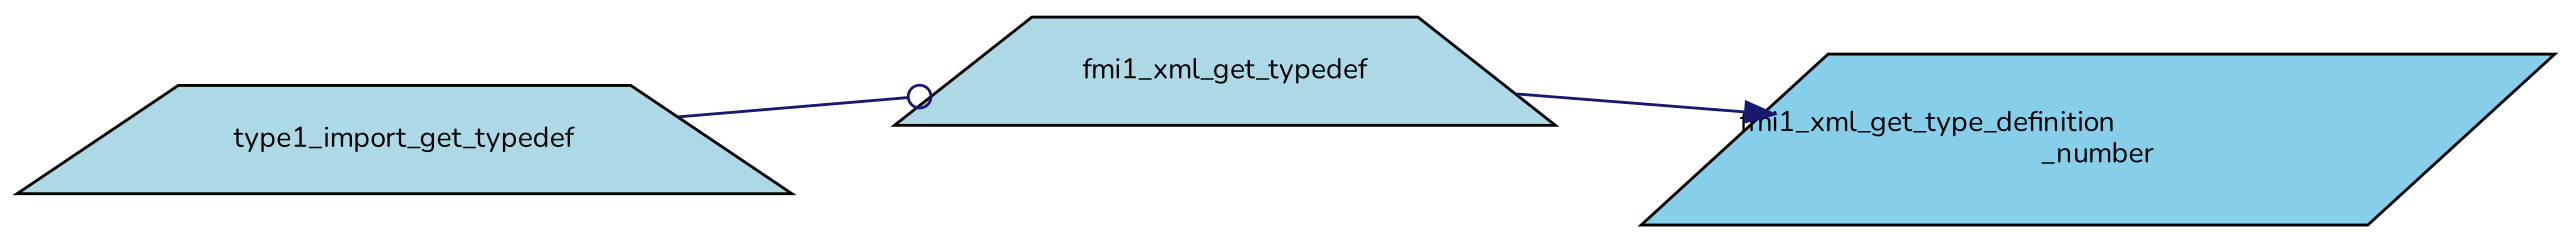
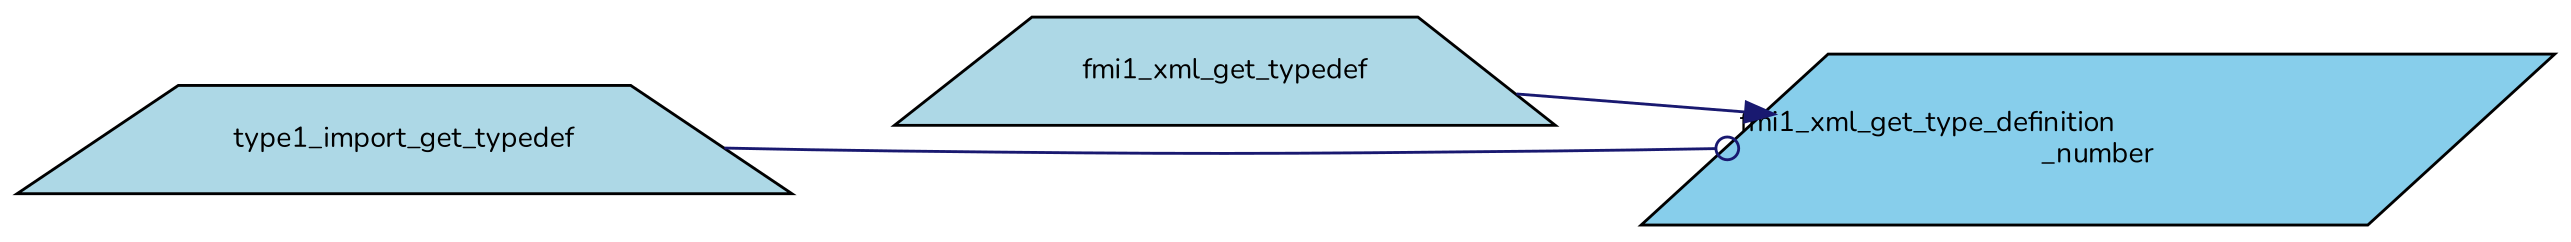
(793, 107) -> (1220, 153)
